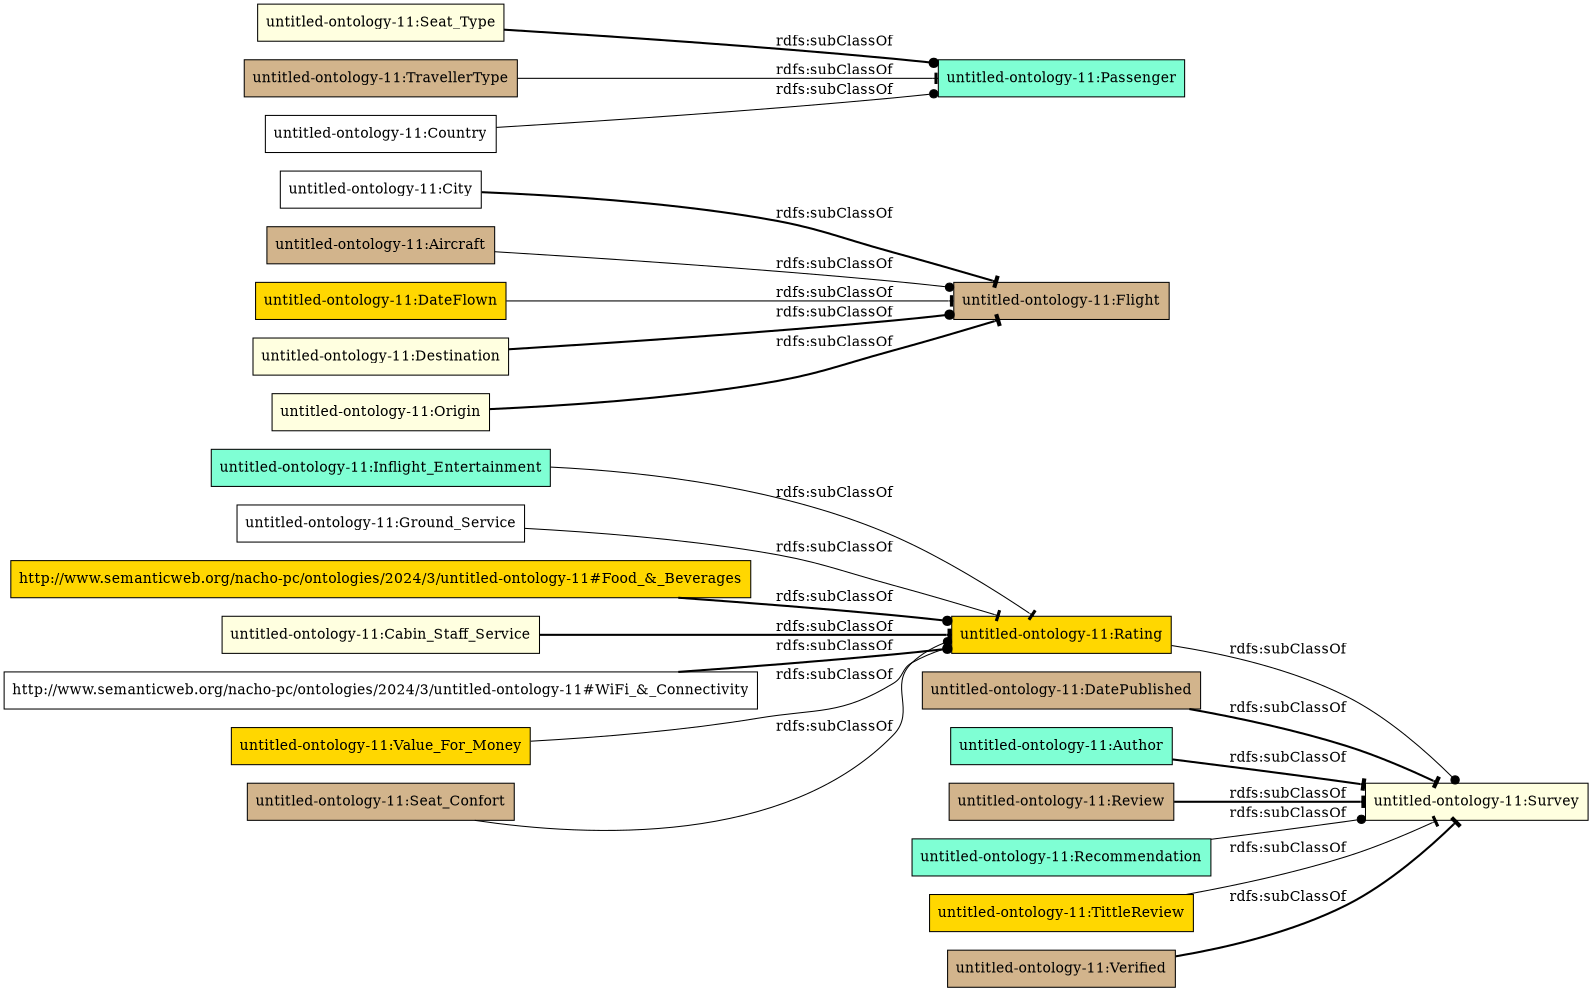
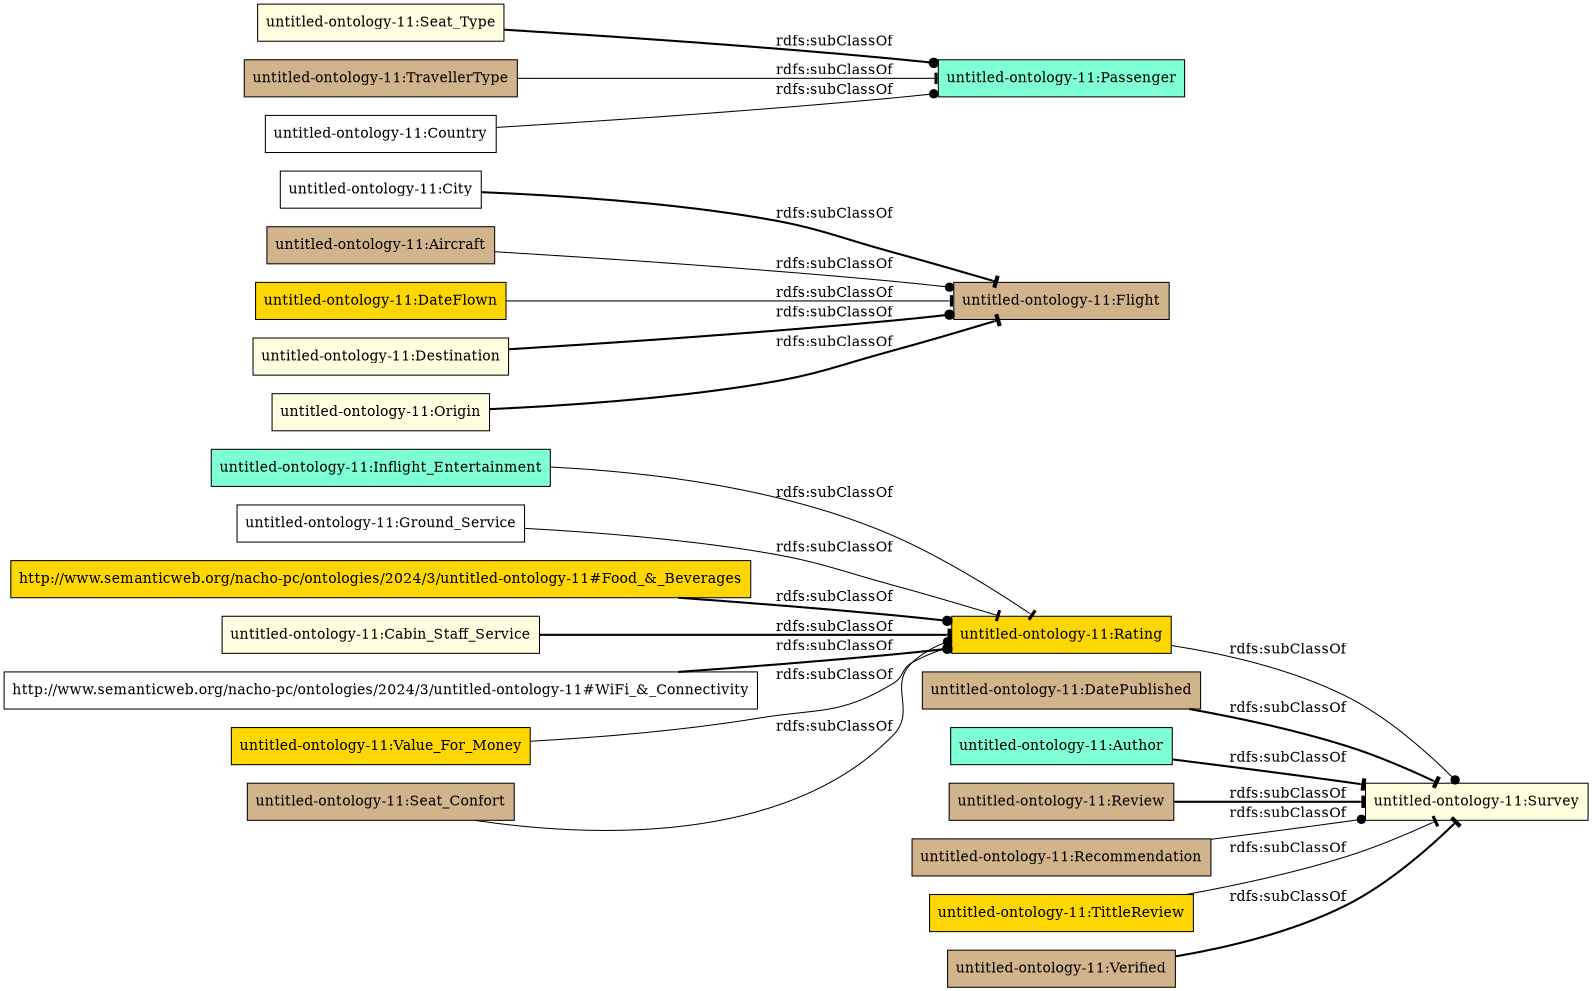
(1061, 857) -> (1061, 857)
